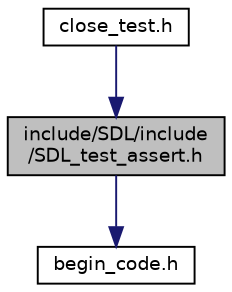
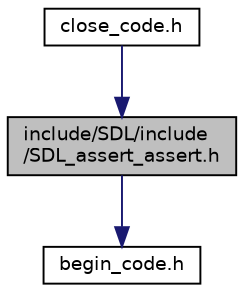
(116, 27) -> (122, 27)
(116, 146) -> (122, 146)
